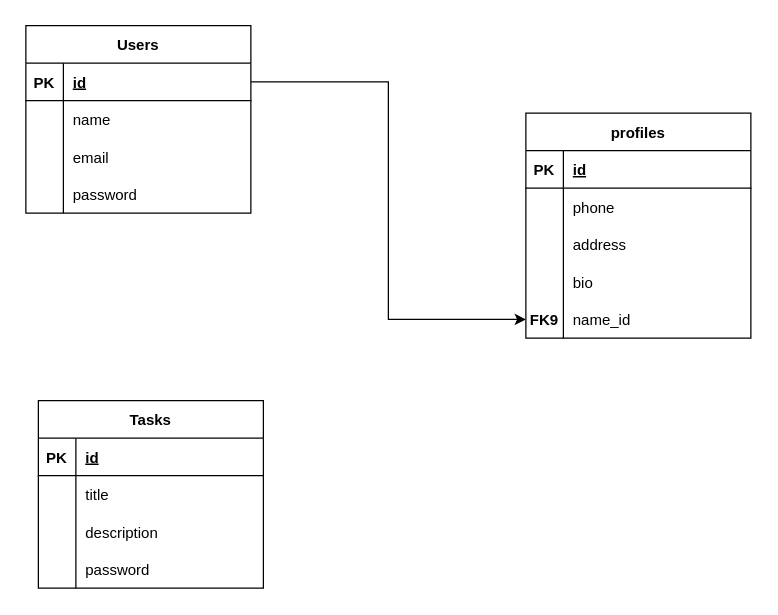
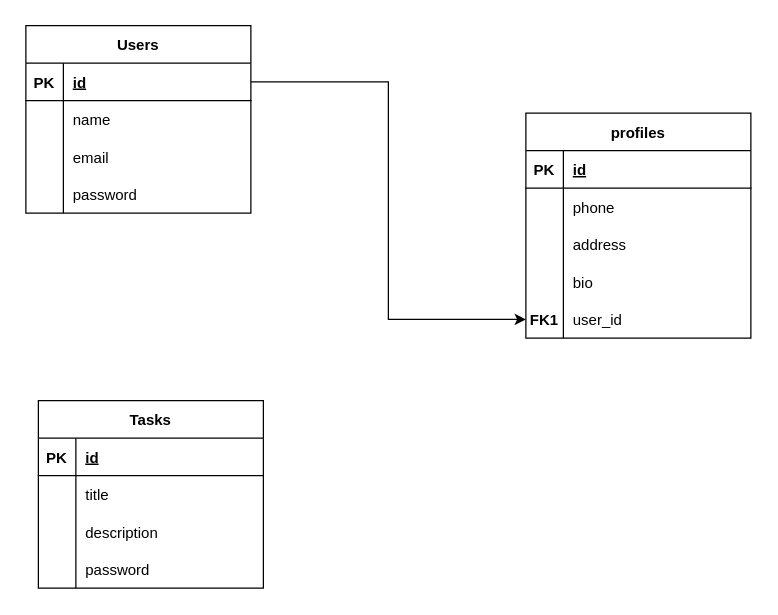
(544, 320) -> (544, 320)
(600, 320) -> (600, 320)
